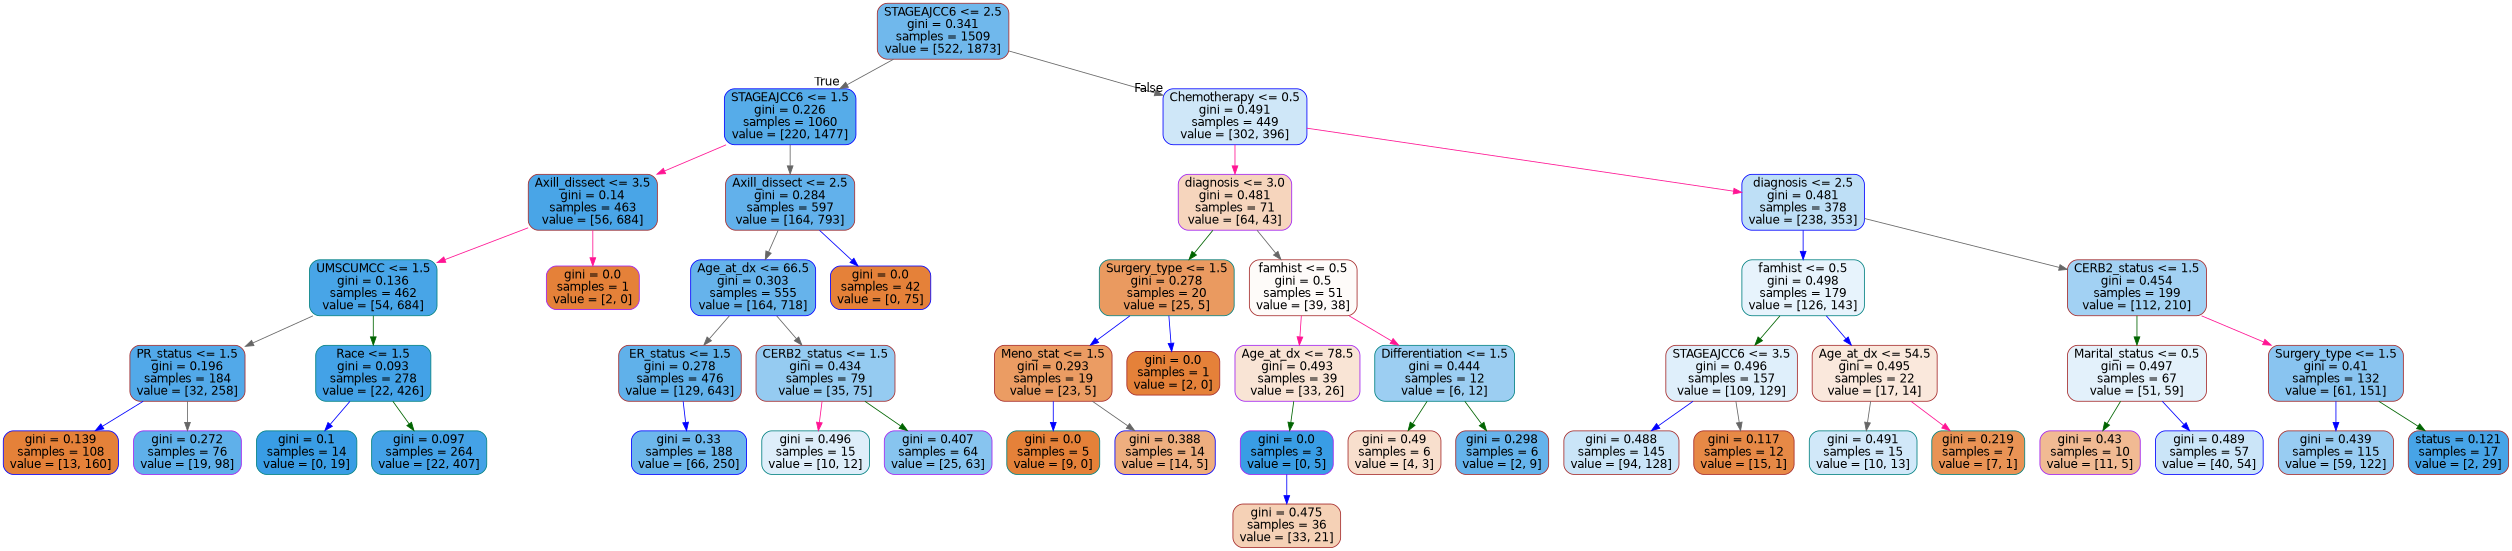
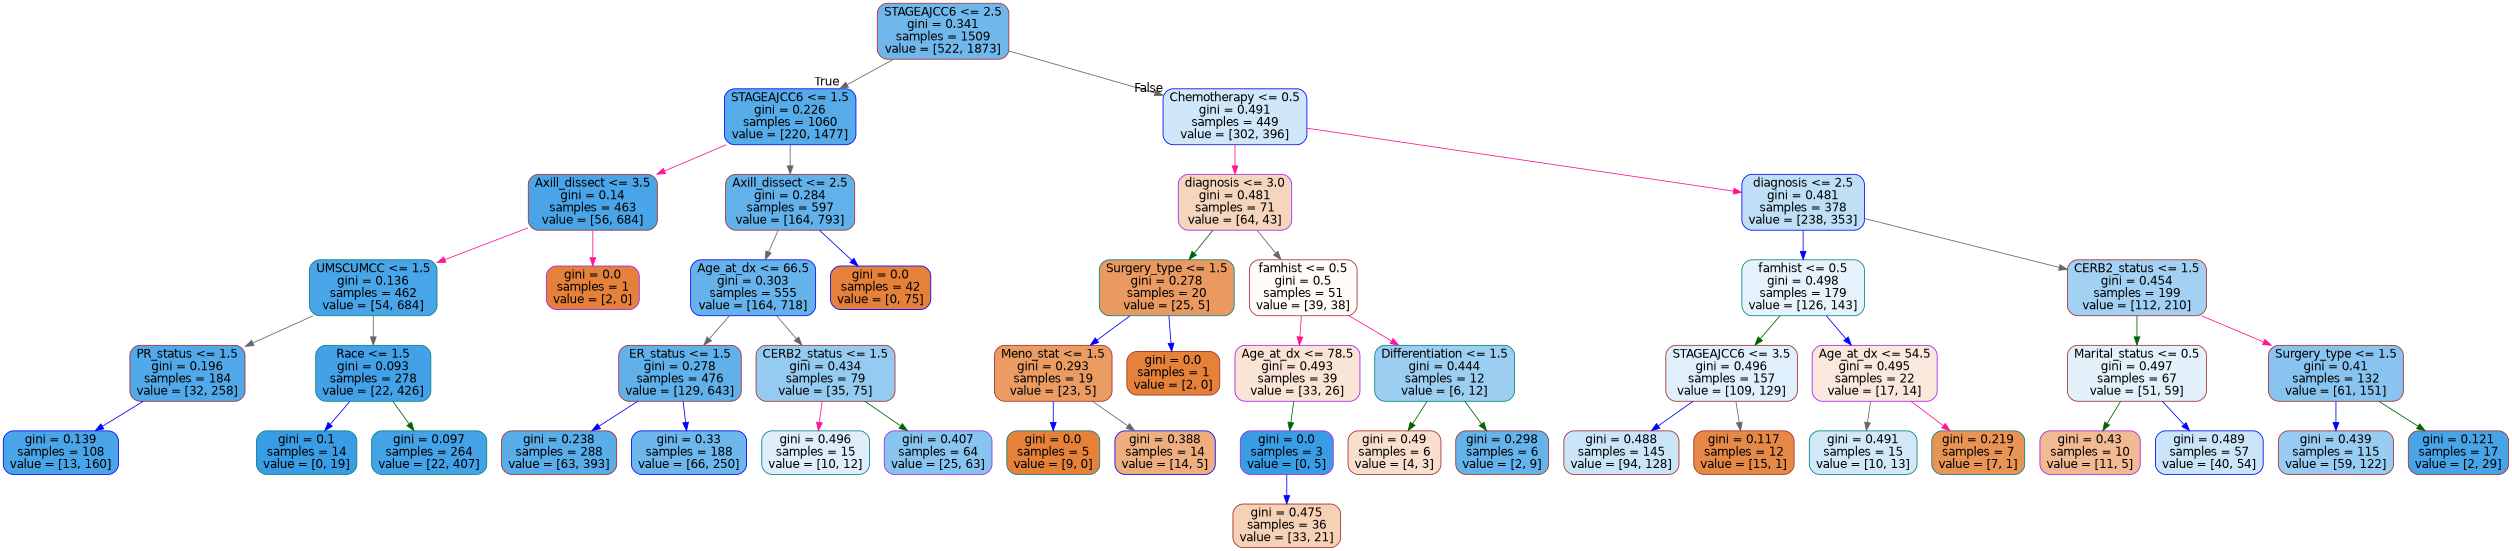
(373, 326) -> (373, 326)
(1875, 373) -> (1875, 373)
(61, 453) -> (61, 453)
(187, 453) -> none
none -> (559, 453)
(2458, 453) -> (2458, 453)
